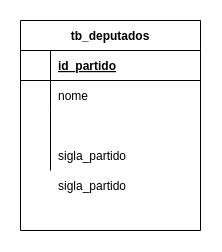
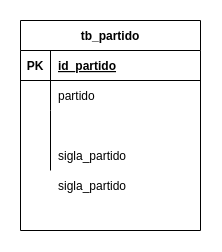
(110, 36) -> (110, 36)
none -> (36, 66)
(71, 96) -> (80, 96)
